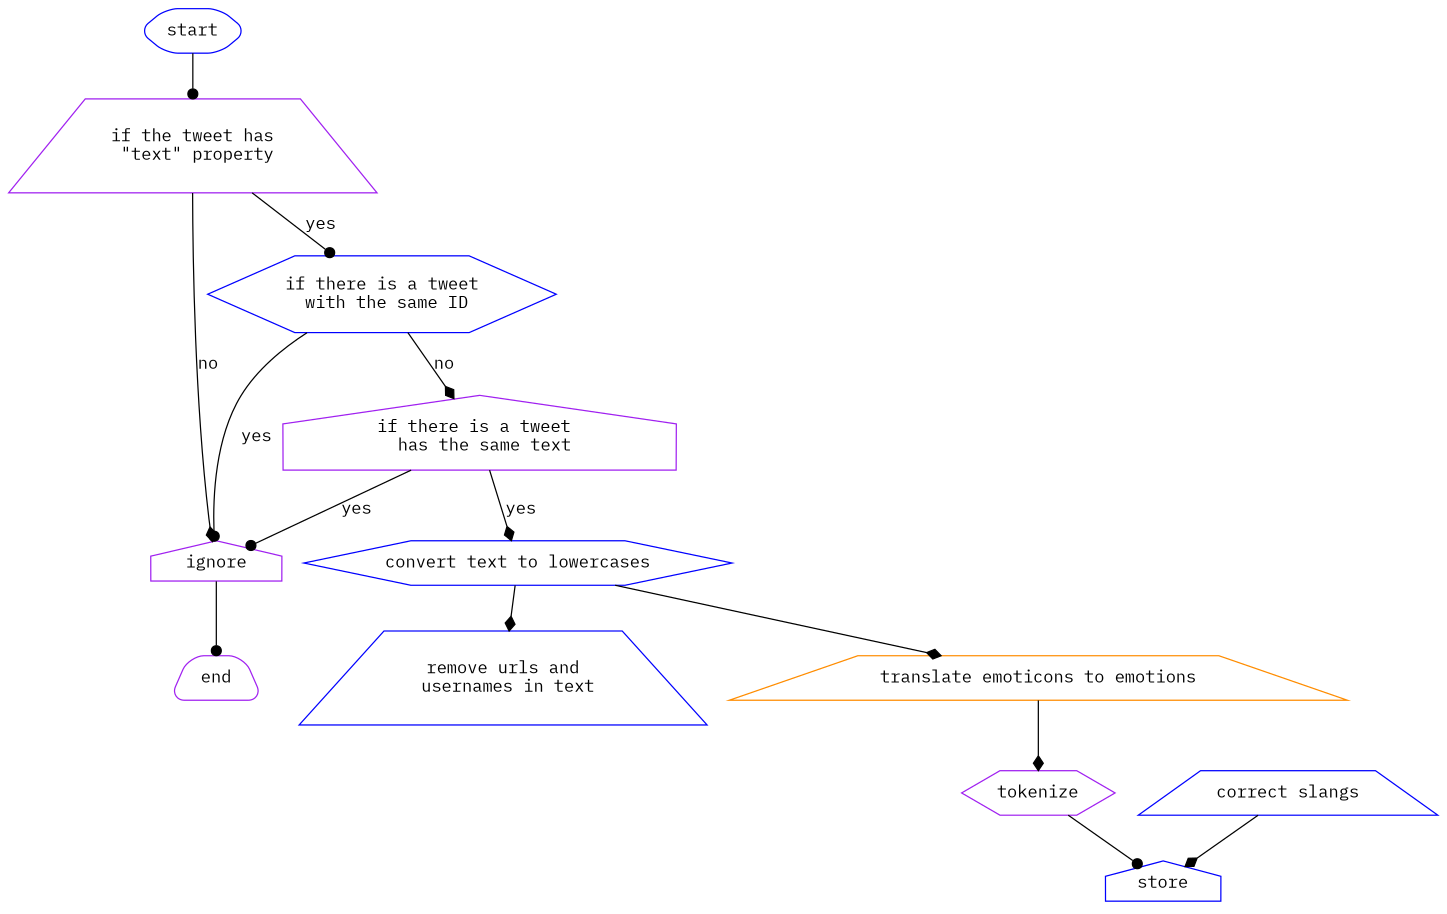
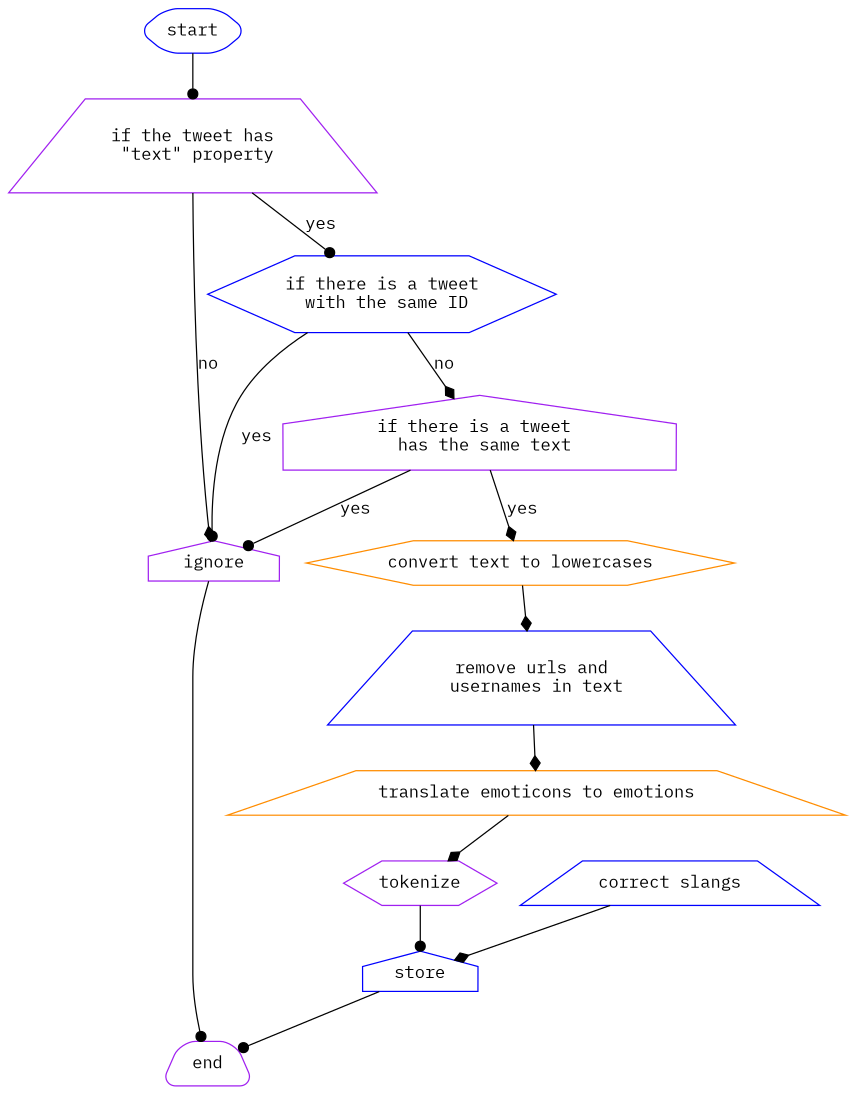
(518, 563) -> (520, 563)
(771, 619) -> (534, 740)
none -> (314, 1019)
